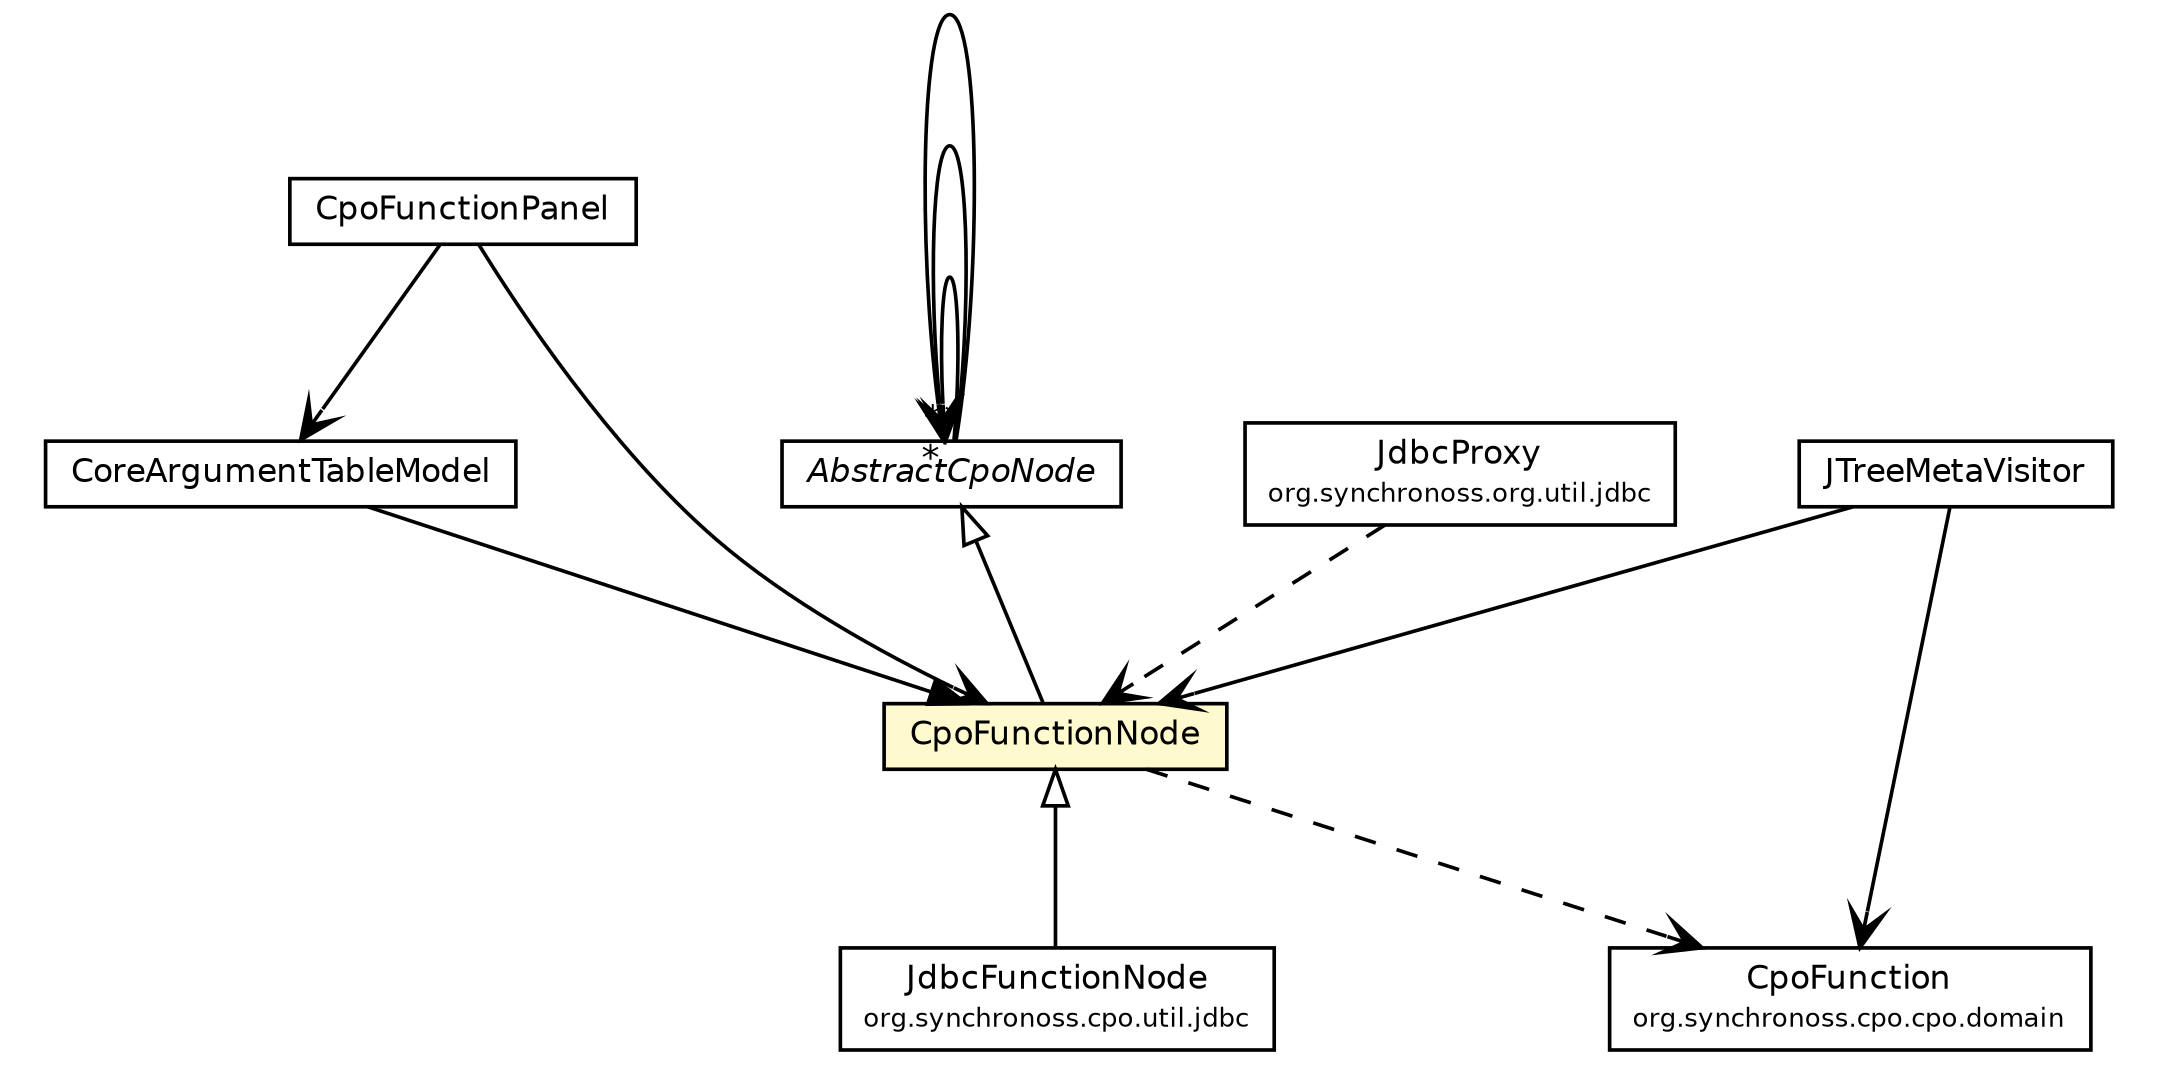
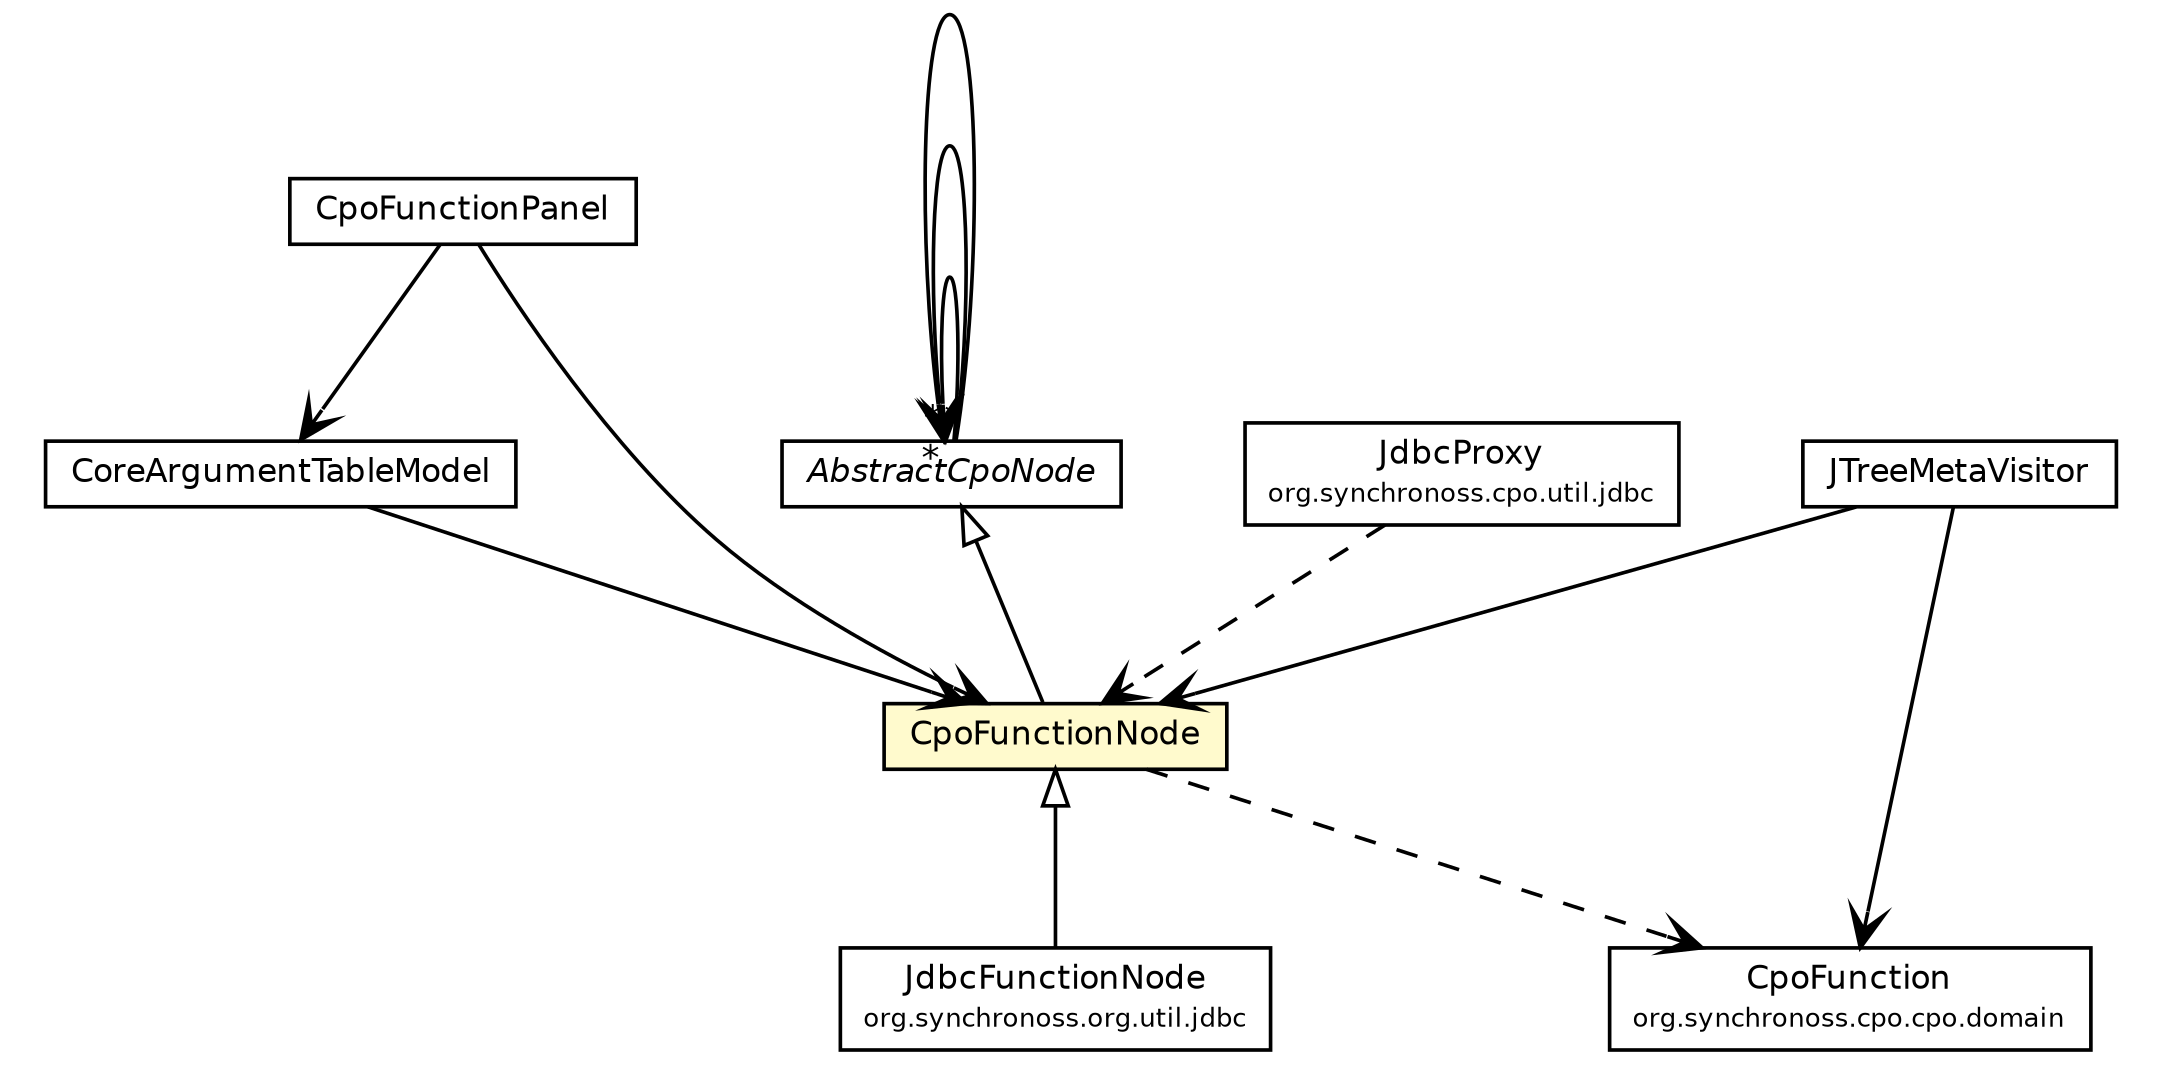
(1460, 494) -> (1462, 494)
(650, 599) -> (650, 599)
(1057, 1019) -> (1055, 1019)
